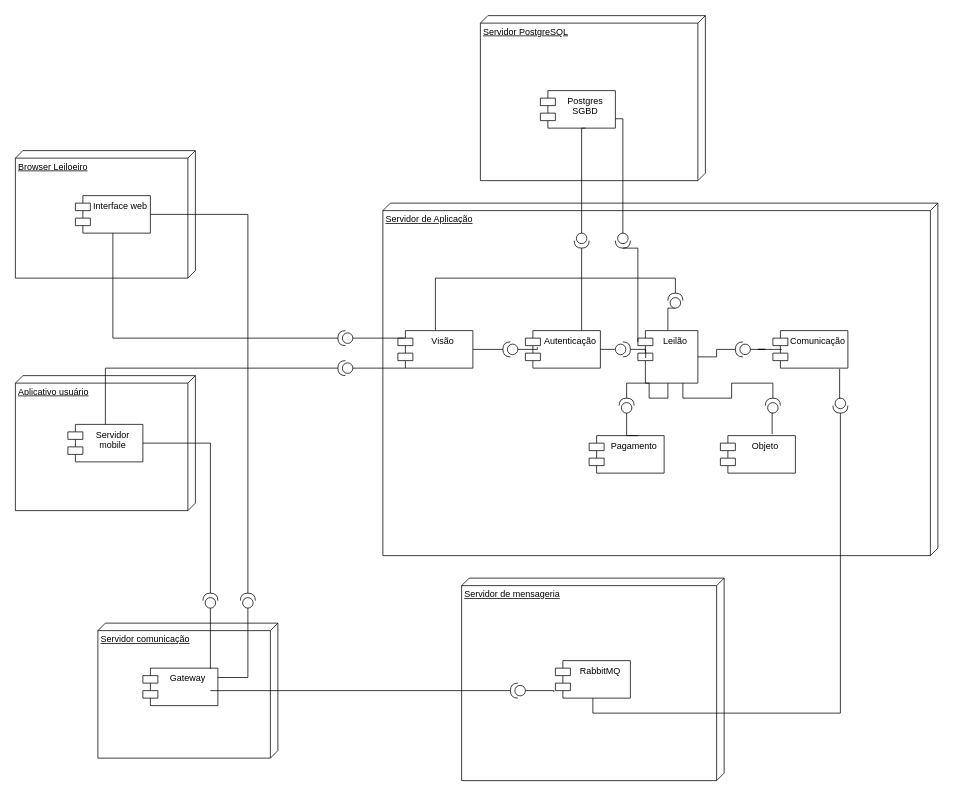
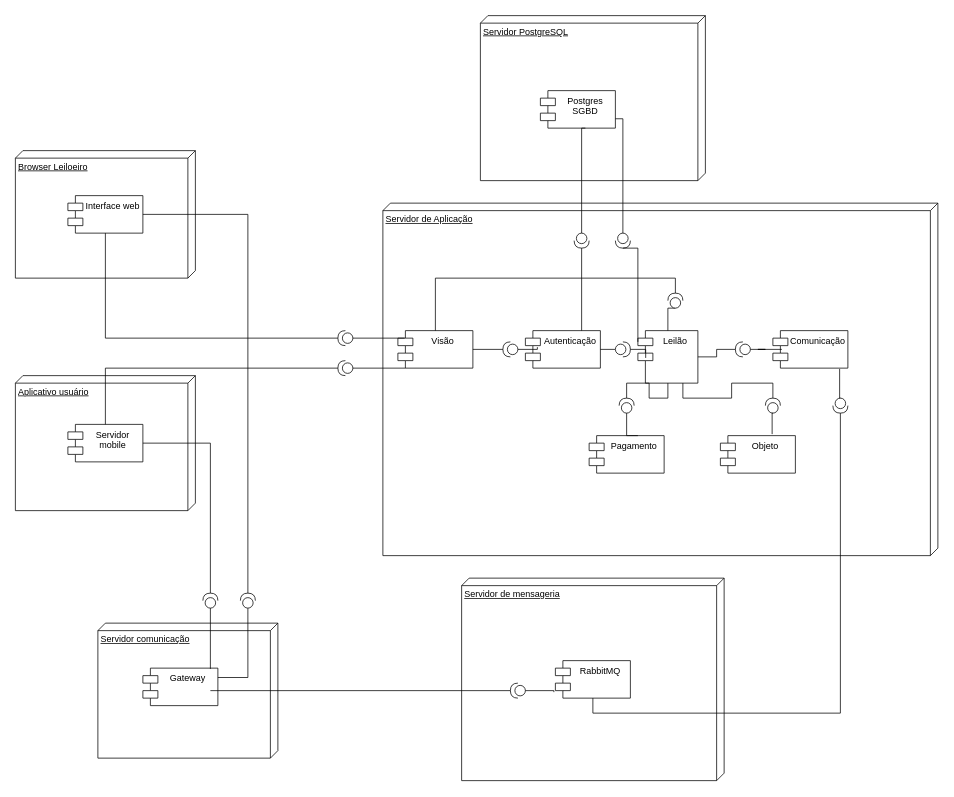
(113, 214) -> (105, 214)
